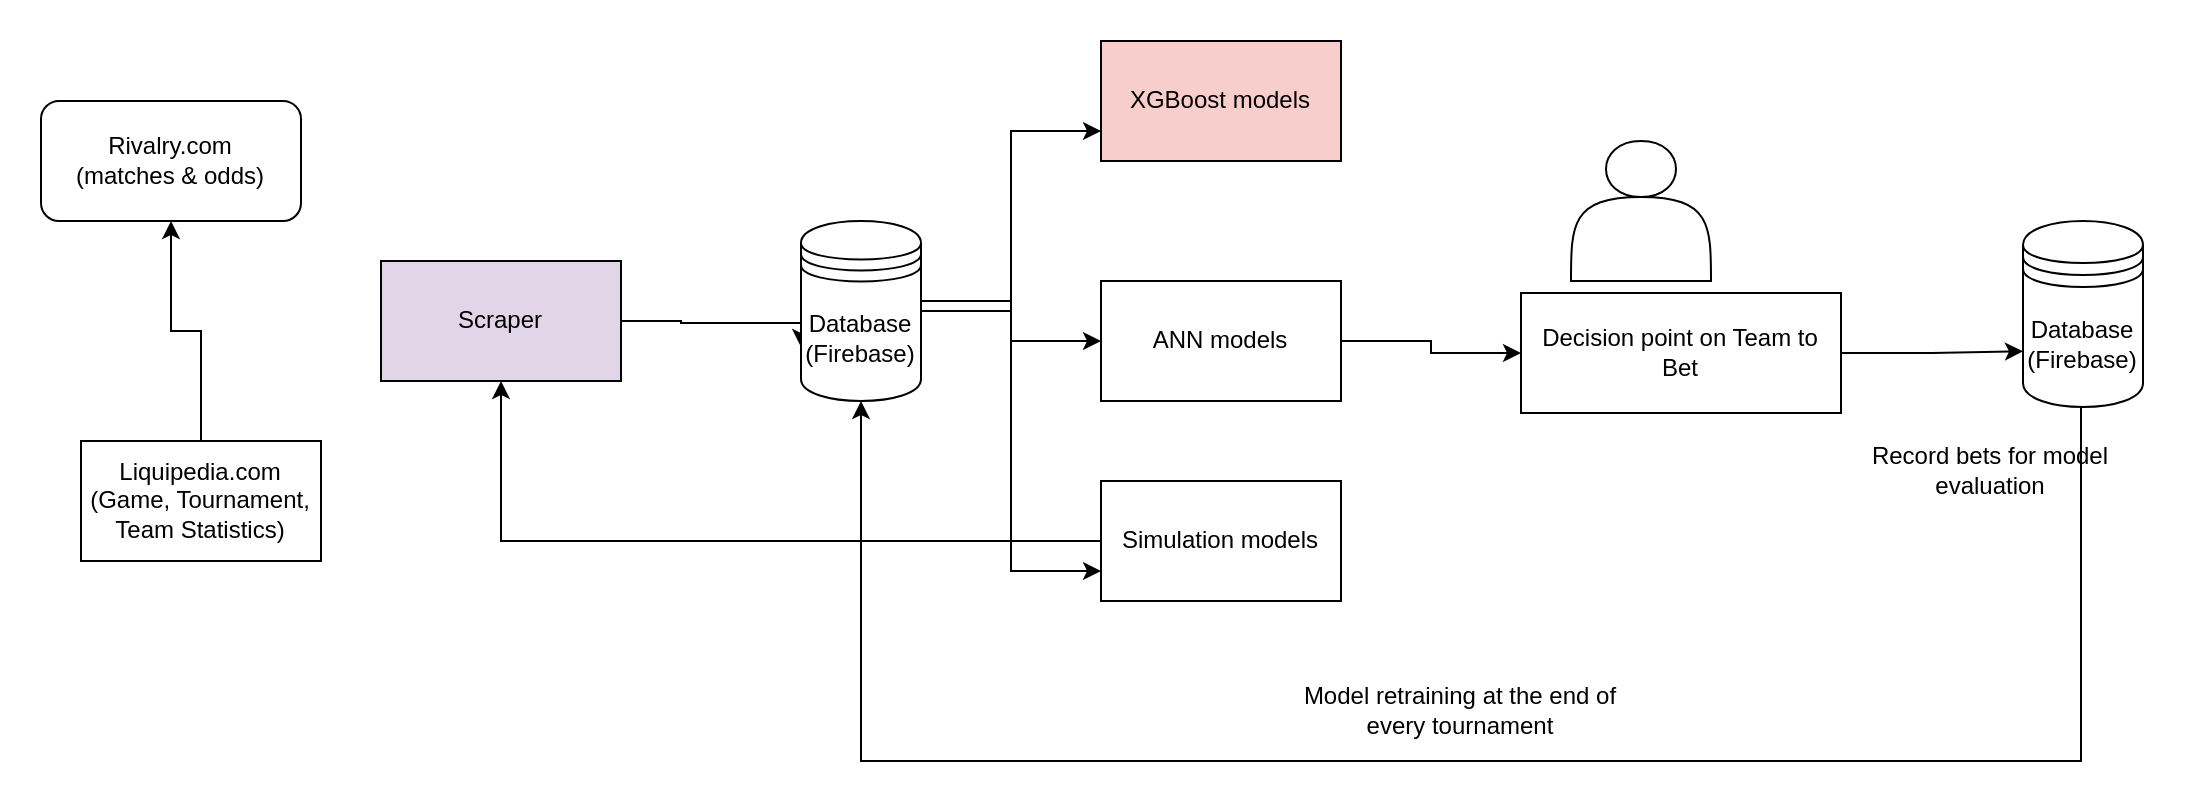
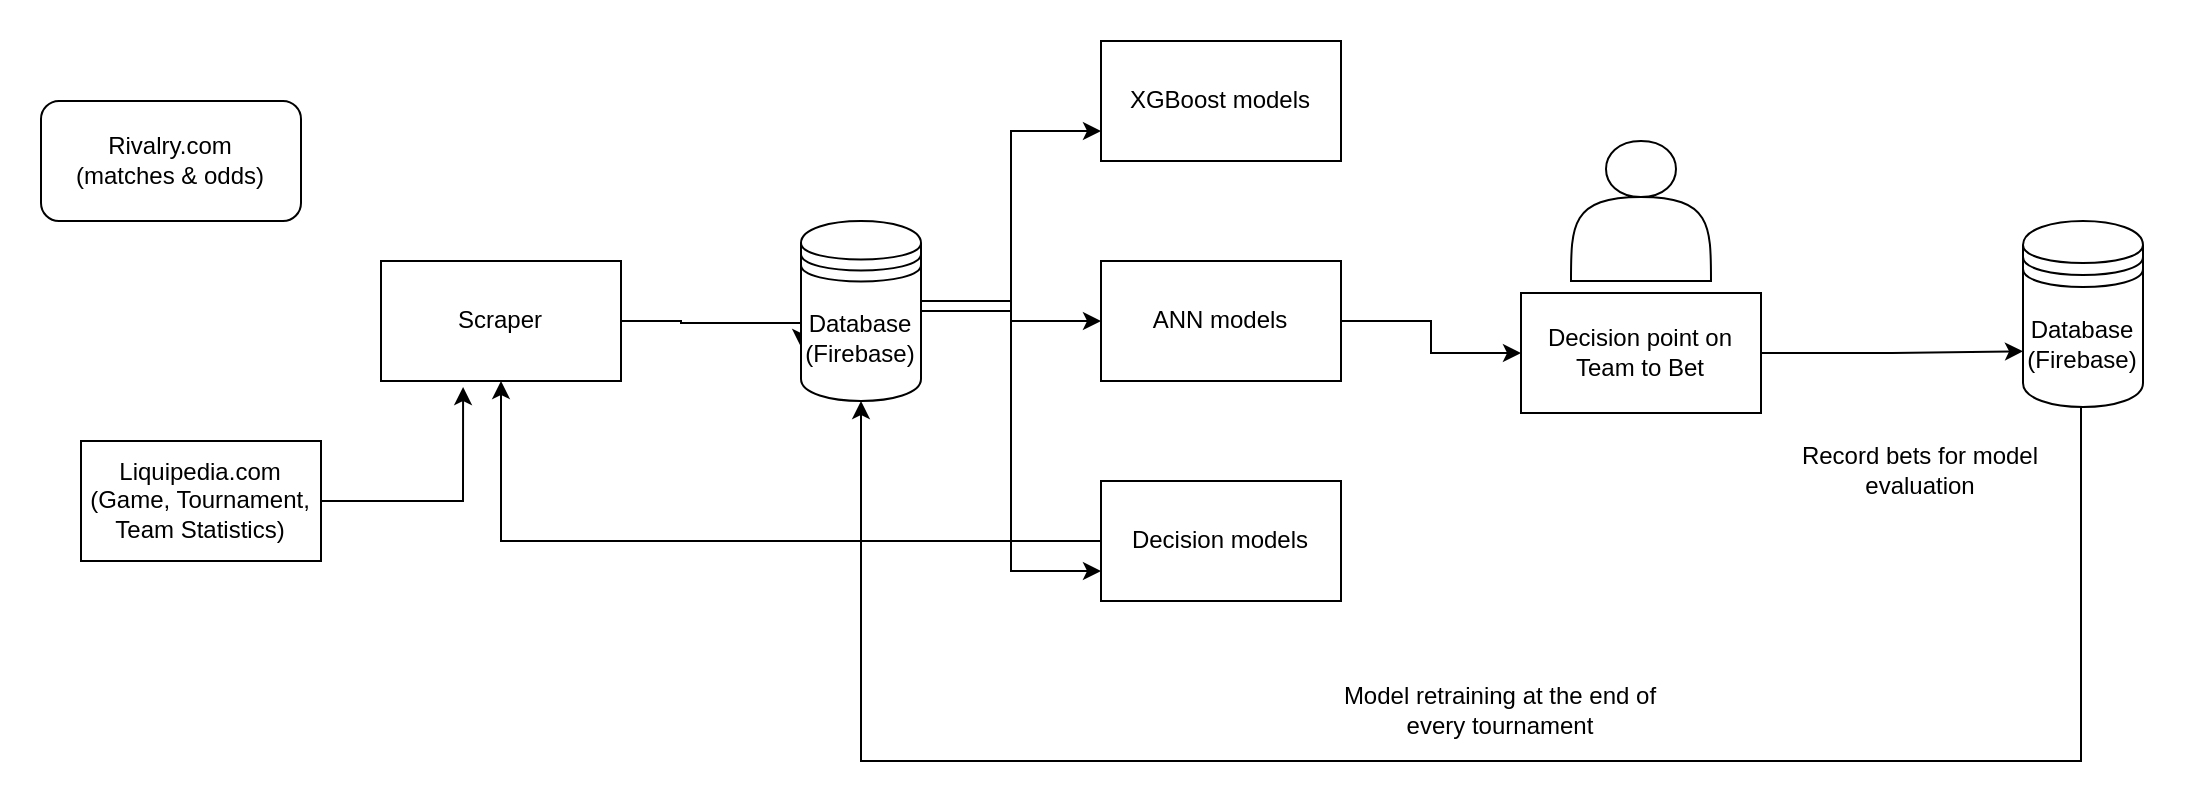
(1221, 101) -> (1221, 101)
(501, 321) -> (501, 321)
(193, 331) -> (442, 501)
(1221, 341) -> (1221, 321)
(1681, 353) -> (1641, 353)
(1991, 471) -> (1921, 471)
(1221, 541) -> (1221, 541)
(1461, 711) -> (1501, 711)
